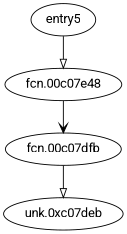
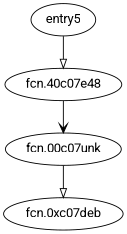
(63, 84) -> (63, 84)
(63, 149) -> (63, 149)
(63, 214) -> (63, 214)
